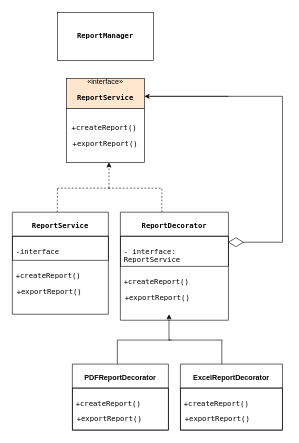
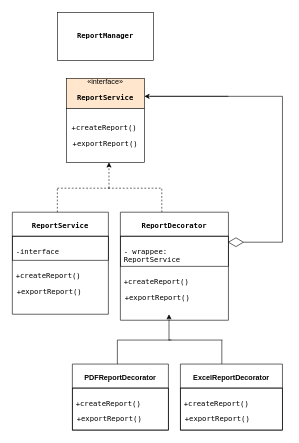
(172, 245) -> (169, 245)
